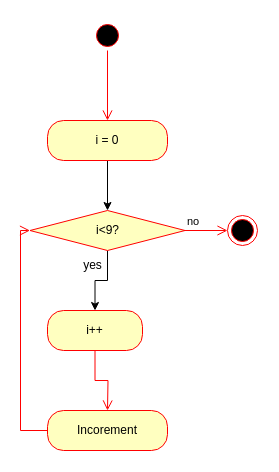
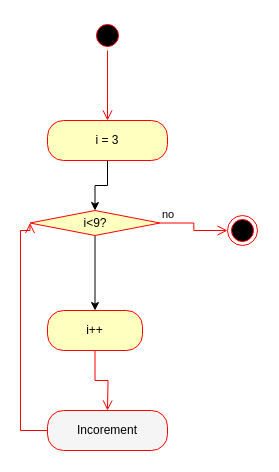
(108, 141) -> (108, 141)
(108, 231) -> (95, 223)
(93, 266) -> none
(108, 431) -> (108, 431)
